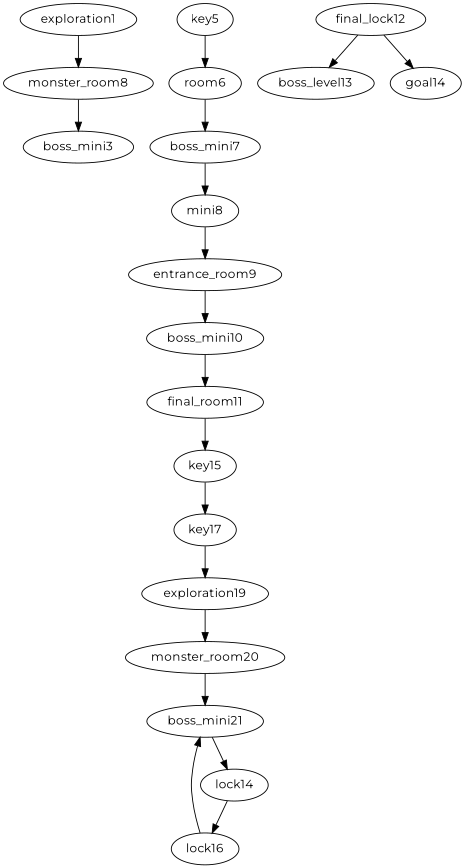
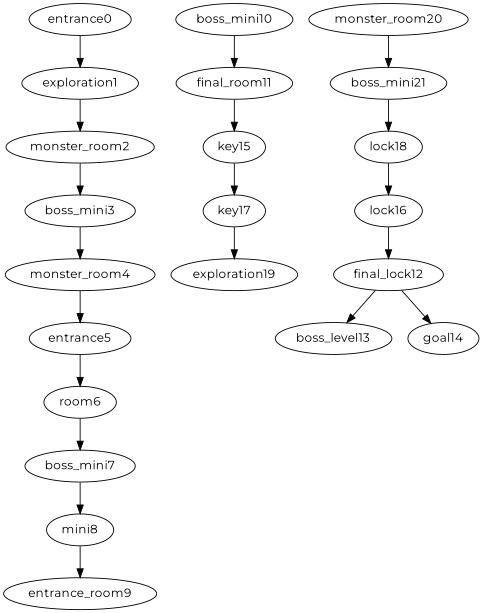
none -> (80, 19)
(205, 19) -> (80, 338)
(78, 83) -> (80, 147)
none -> (80, 275)
(205, 302) -> none
(205, 621) -> none
(234, 785) -> (389, 147)
(192, 790) -> (389, 238)
